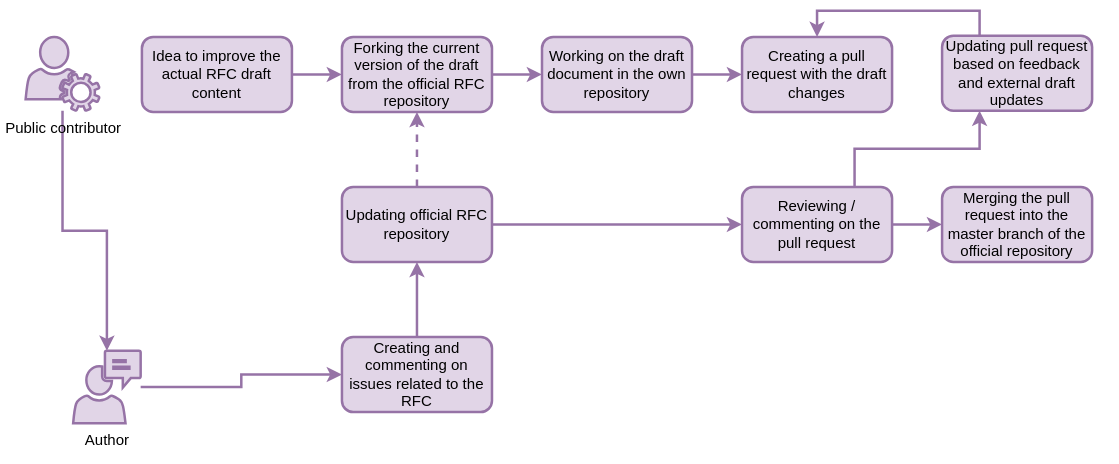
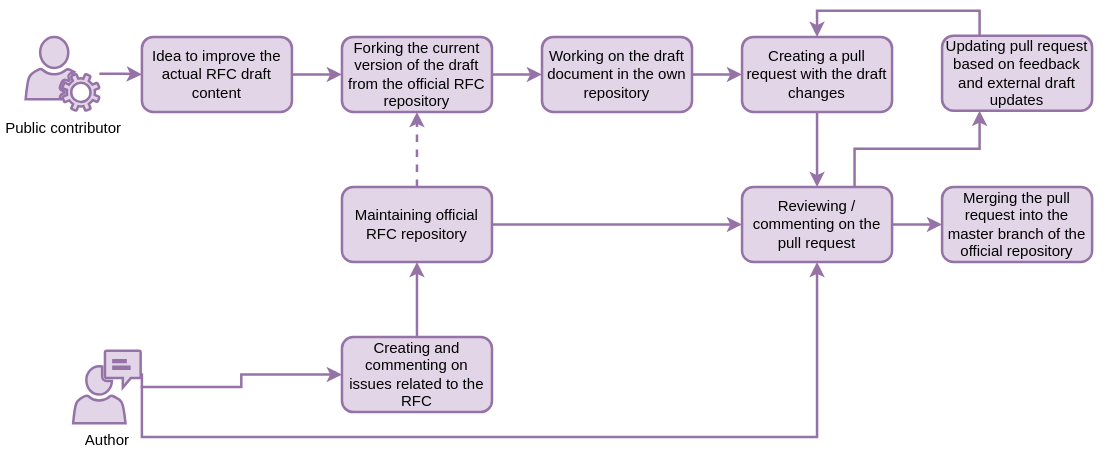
none -> (817, 144)
(417, 224) -> (417, 224)
(79, 231) -> (115, 74)
none -> (530, 437)
